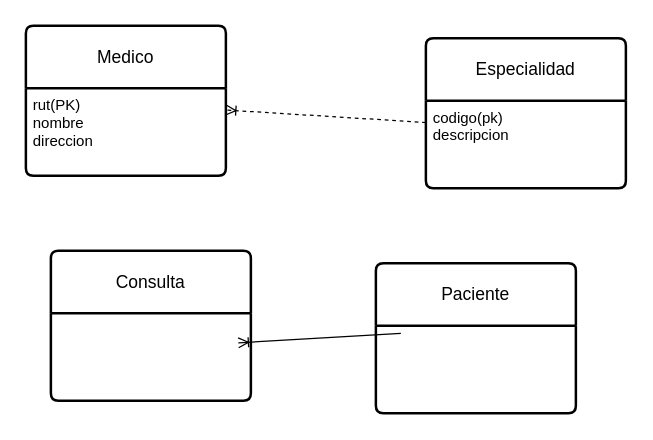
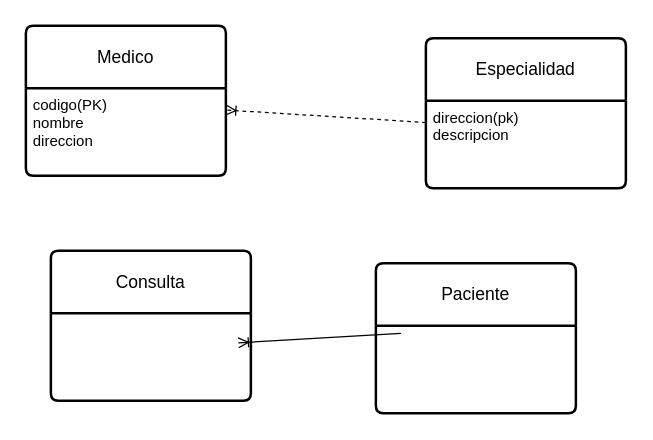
(67, 124) -> (73, 124)
(475, 127) -> (484, 127)
